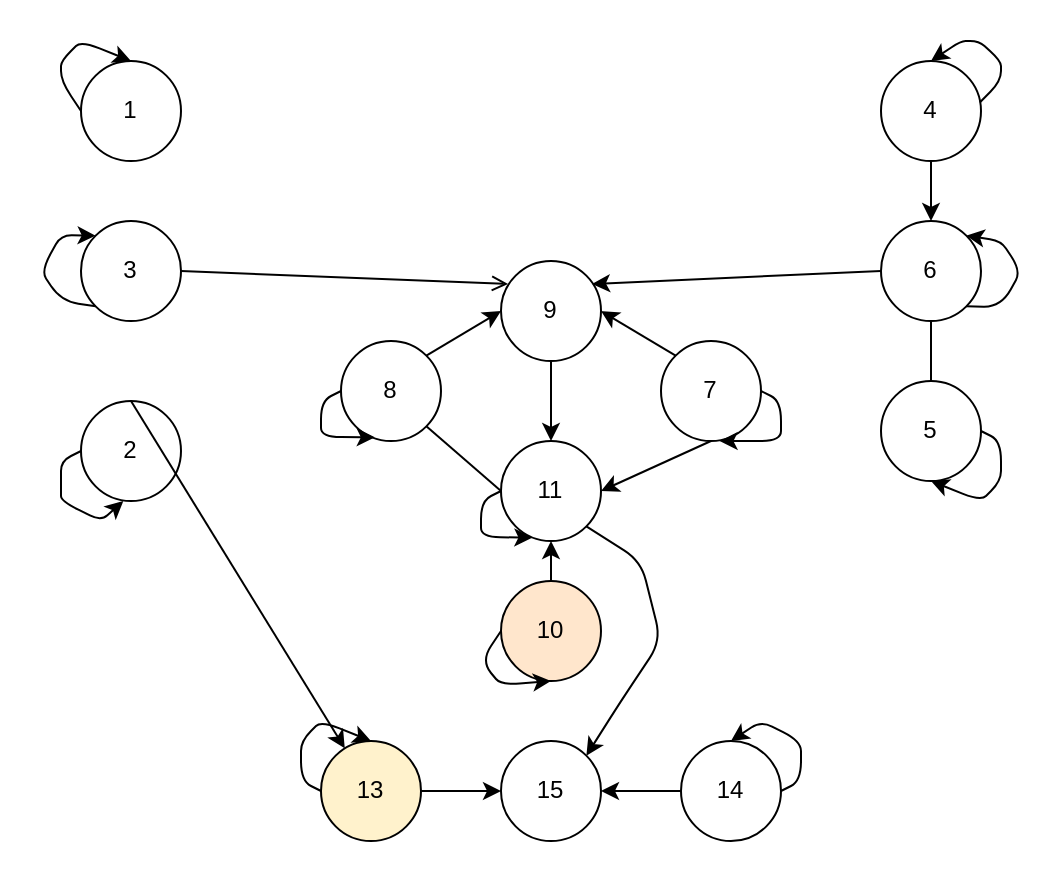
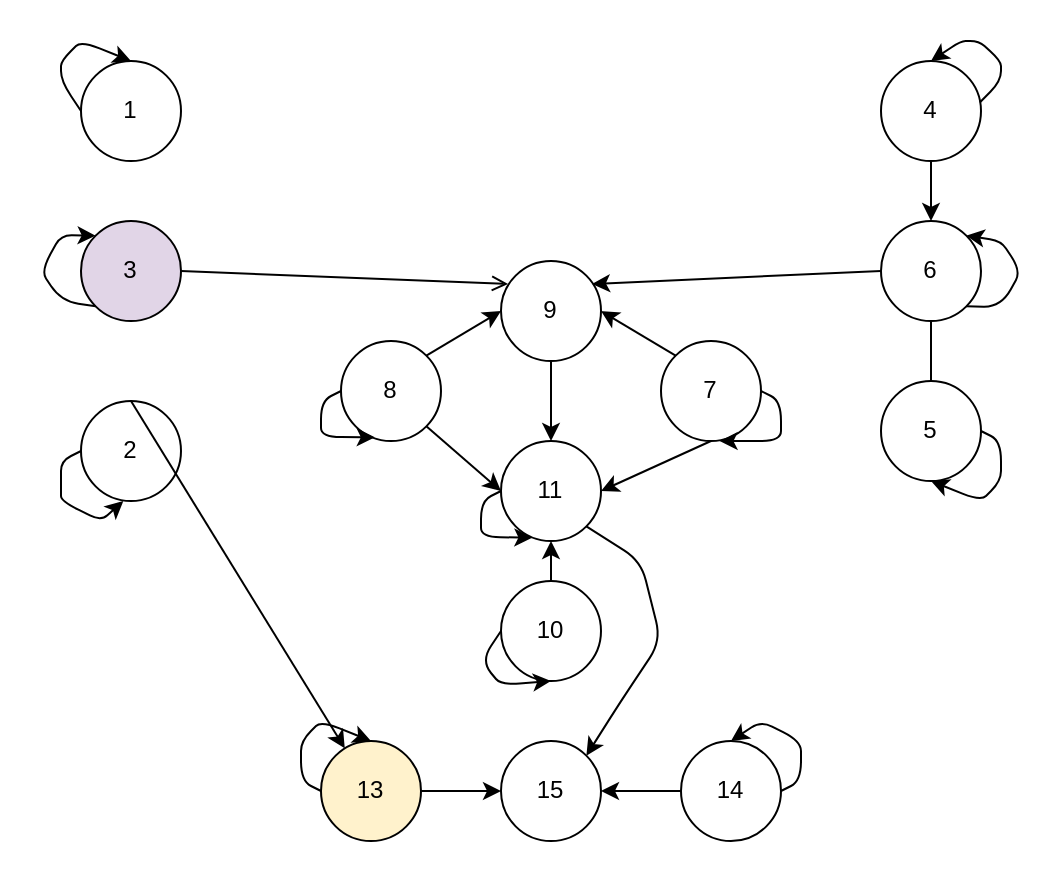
(131, 271) -> (131, 271)
(493, 484) -> (490, 481)
(551, 631) -> (551, 631)
